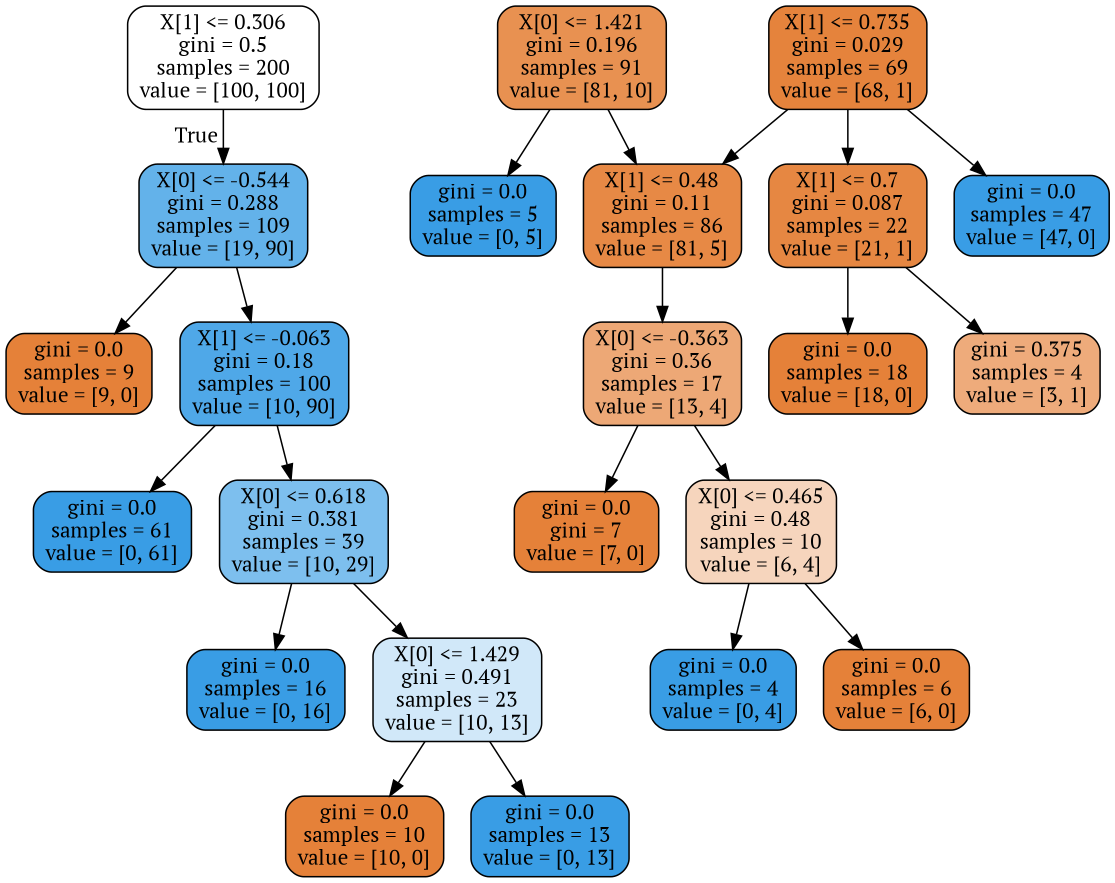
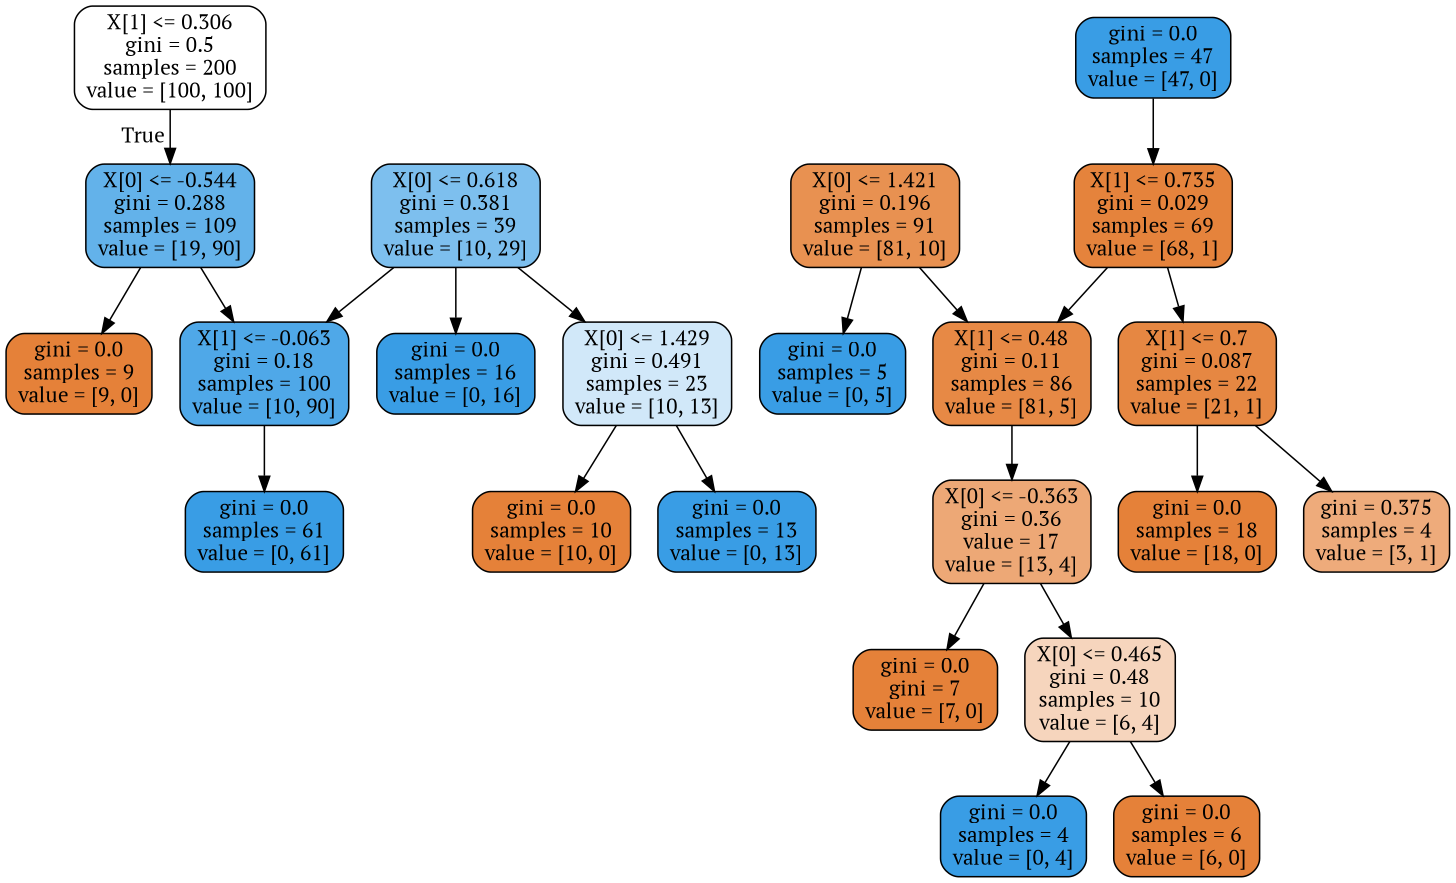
(941, 137) -> (1153, 123)
(662, 374) -> (1012, 532)
(282, 445) -> (366, 290)
